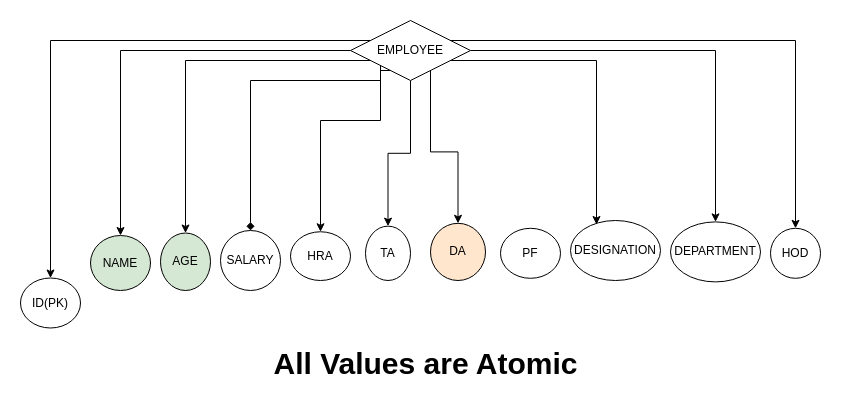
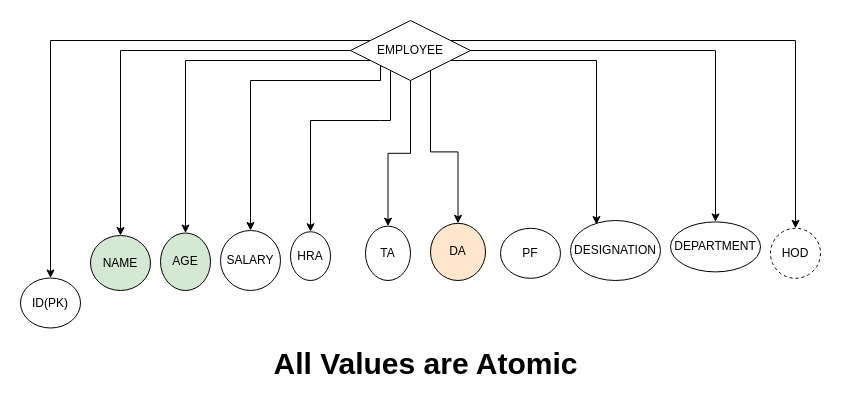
(251, 222) -> (251, 222)
(716, 252) -> (716, 247)
(796, 253) -> (796, 253)
(321, 256) -> (311, 256)
